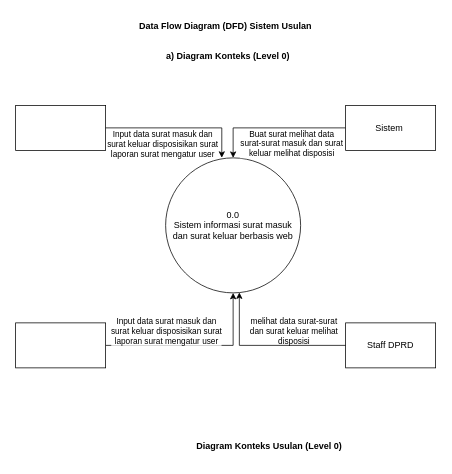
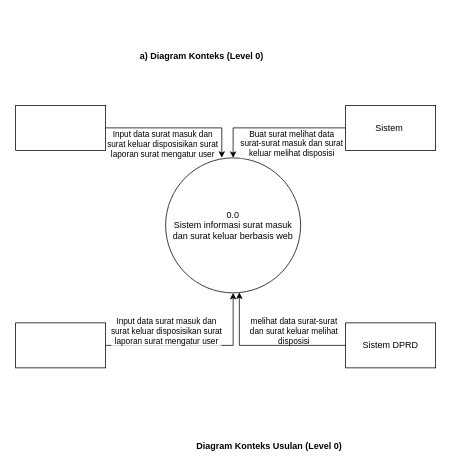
(225, 27) -> none
(229, 57) -> (203, 57)
(390, 345) -> (390, 345)
